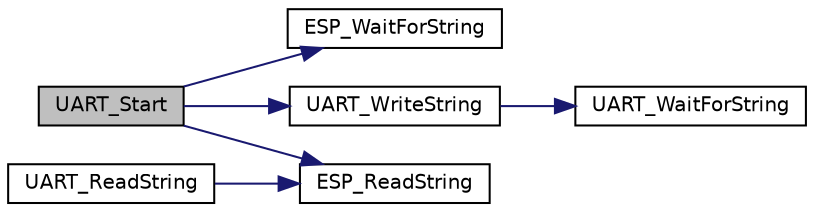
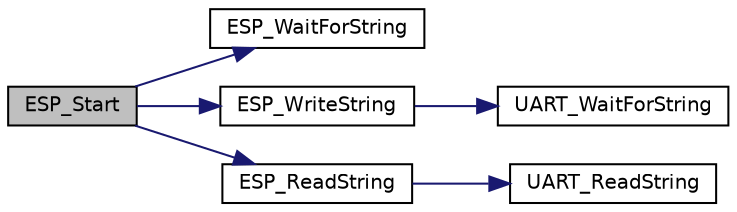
(111, 106) -> (72, 106)
(395, 106) -> (317, 106)
(247, 184) -> (451, 184)
